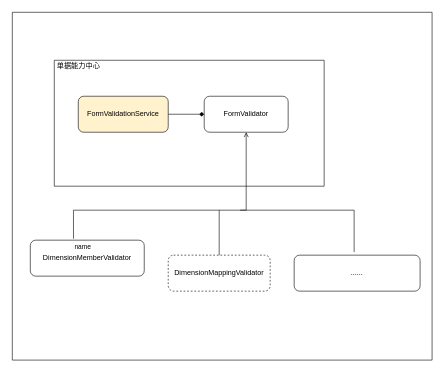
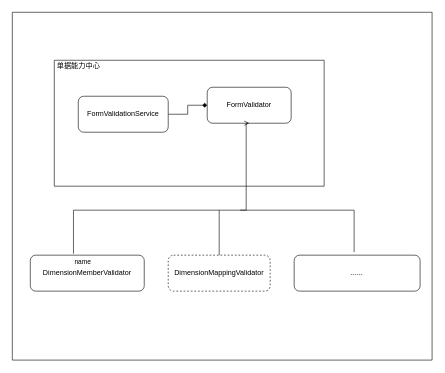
(123, 114) -> (123, 114)
(246, 114) -> (249, 105)
(87, 258) -> (87, 273)
